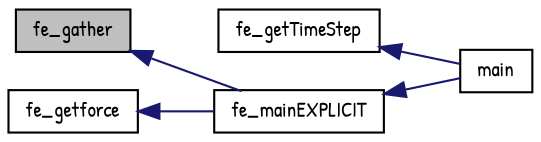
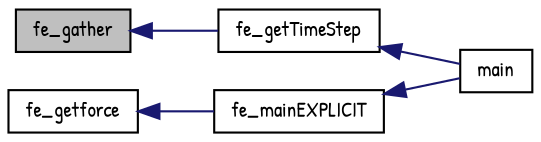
(196, 75) -> (185, 31)
